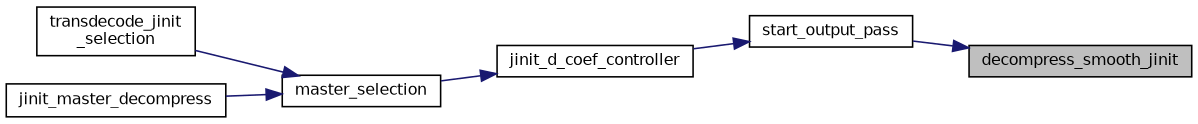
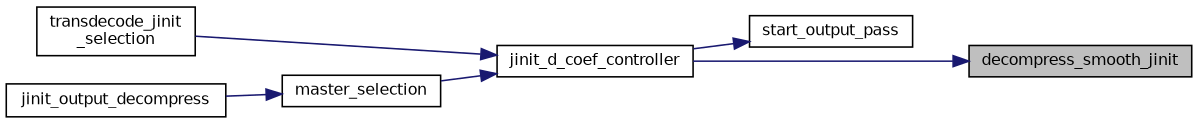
(933, 44) -> (823, 61)
(239, 61) -> (338, 45)
(116, 100) -> (116, 100)
